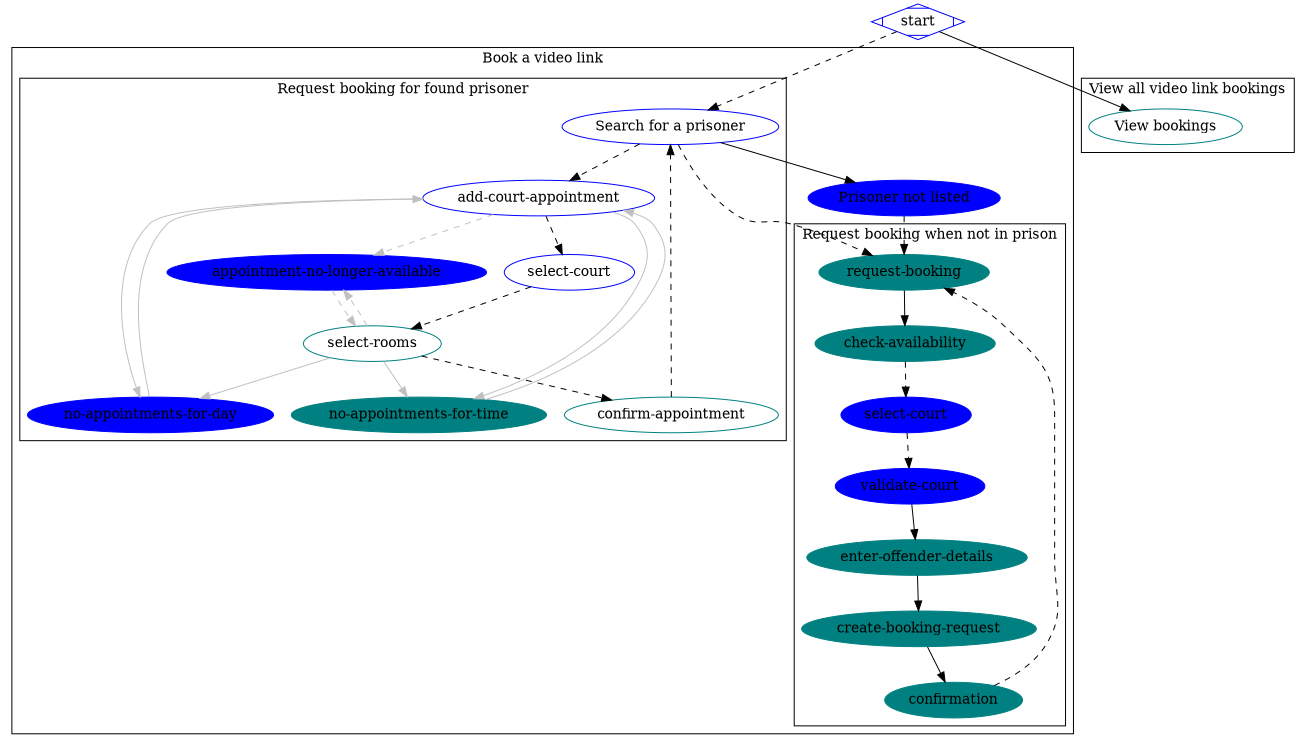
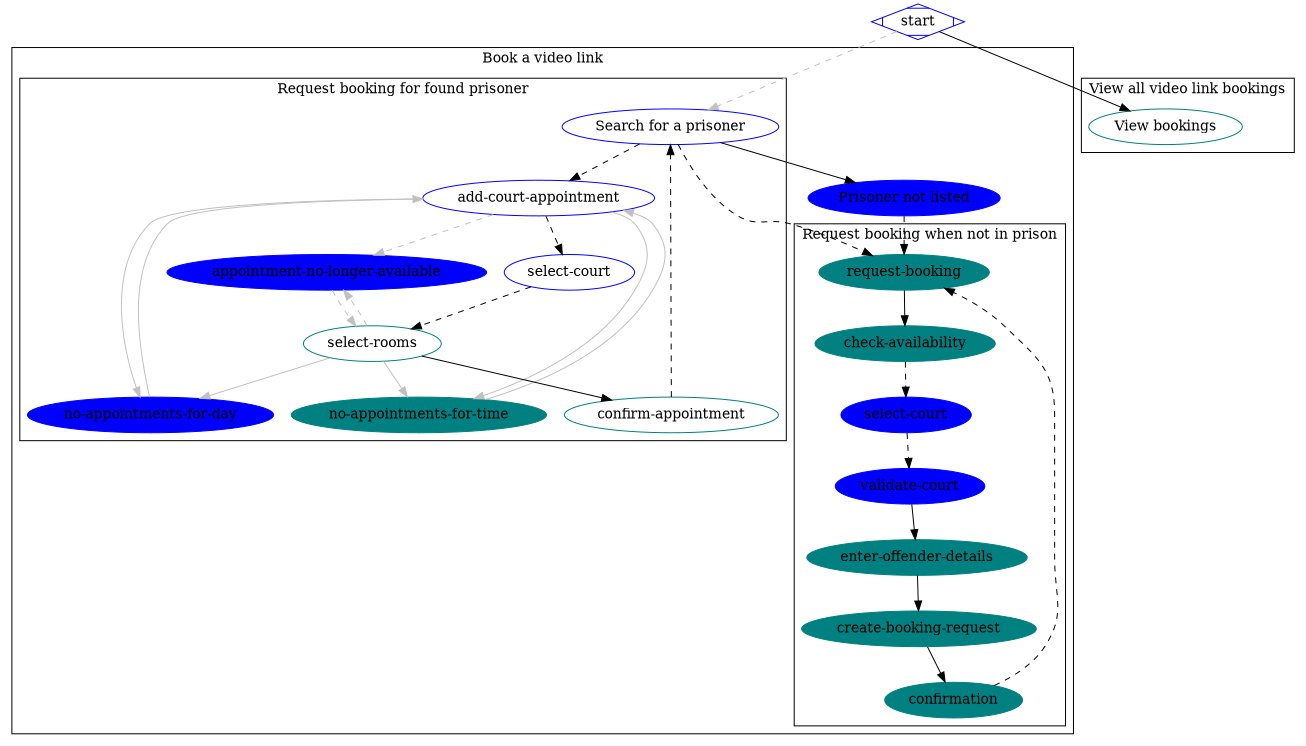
(807, 69) -> (807, 69)
(512, 377) -> (512, 377)
